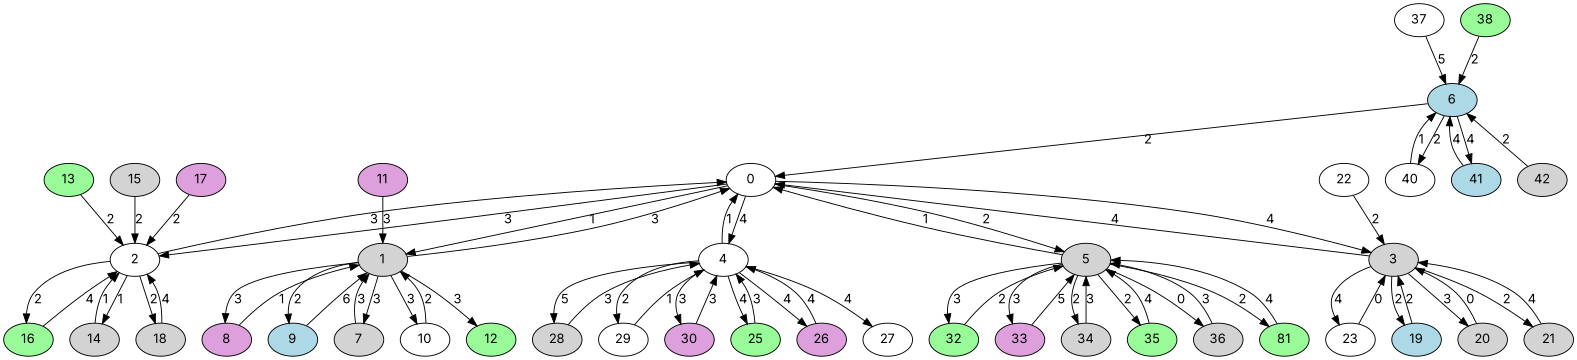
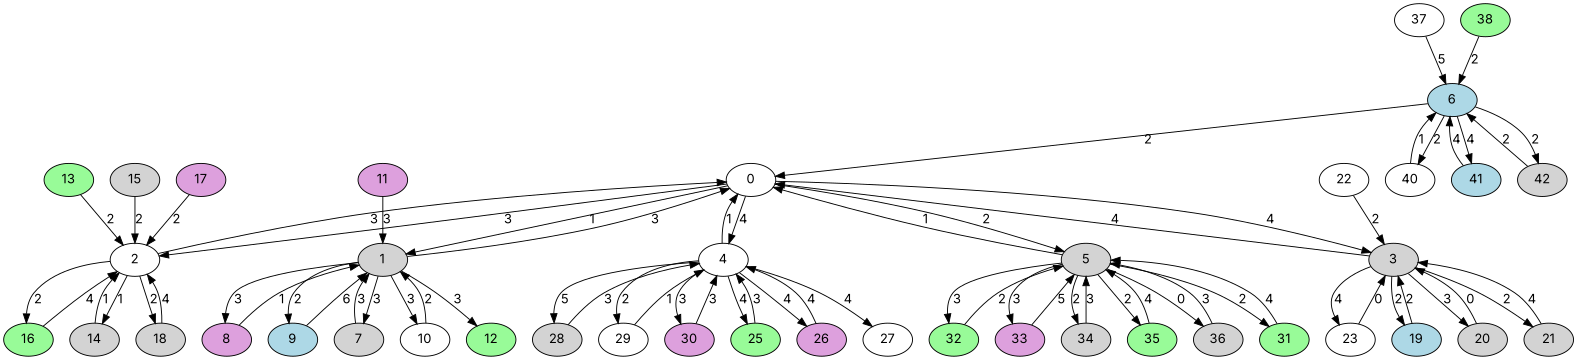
none -> (1511, 124)
(1284, 340) -> (1284, 340)
